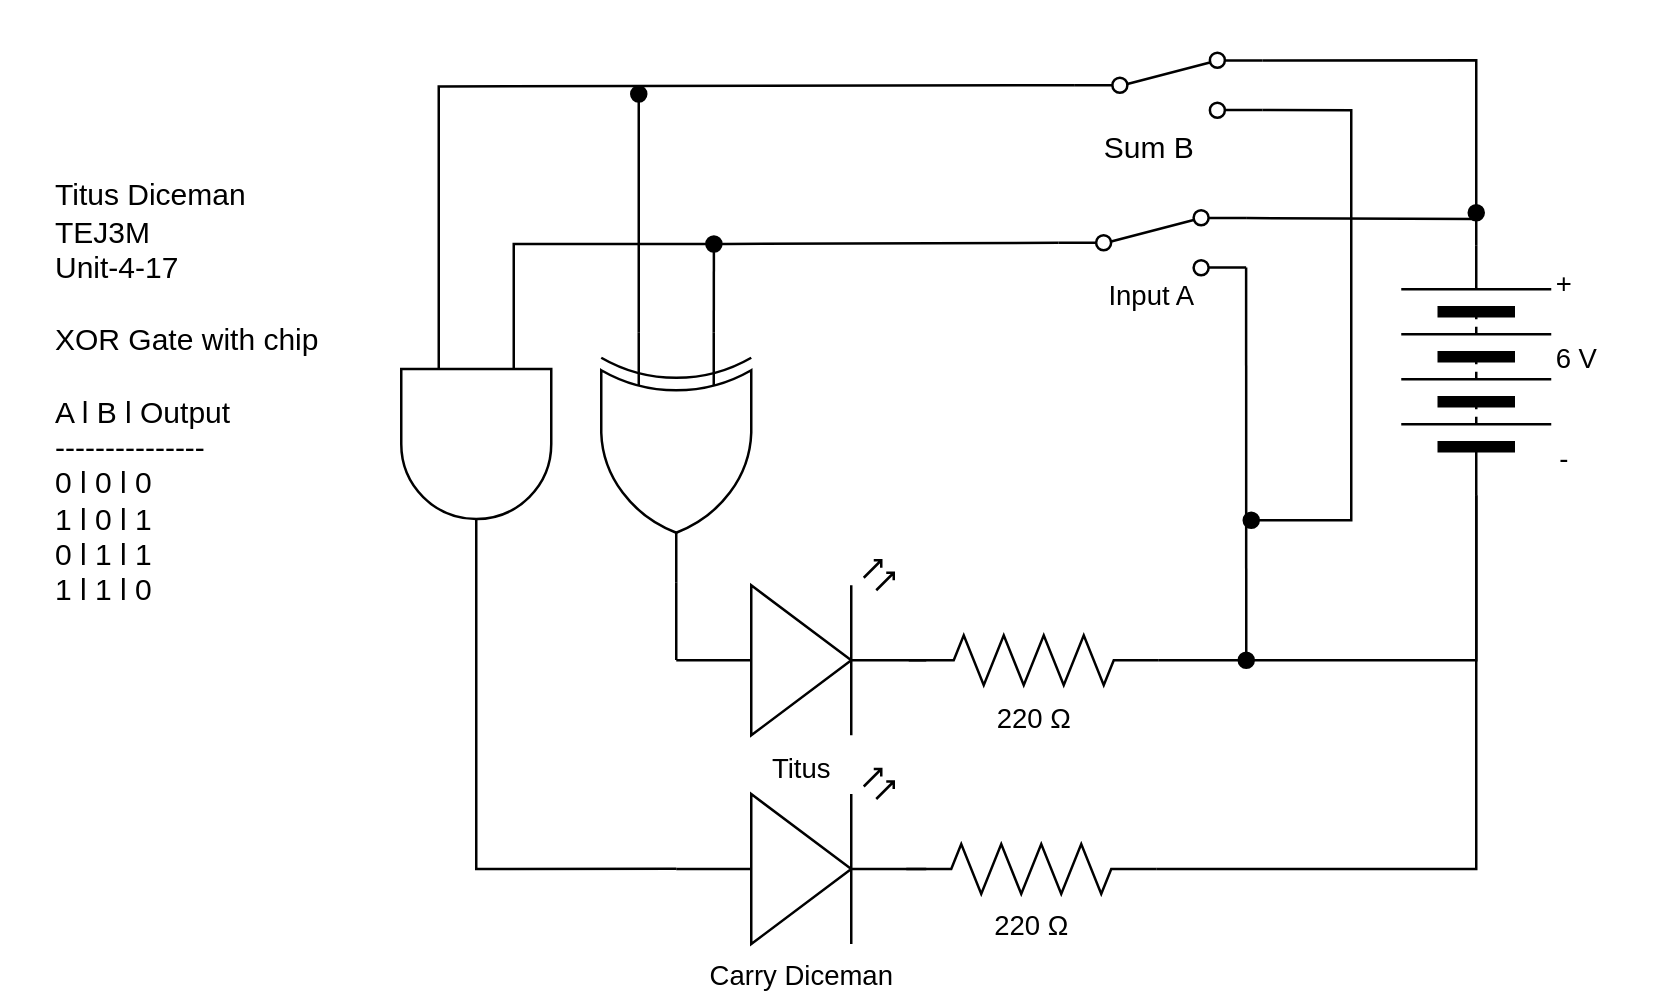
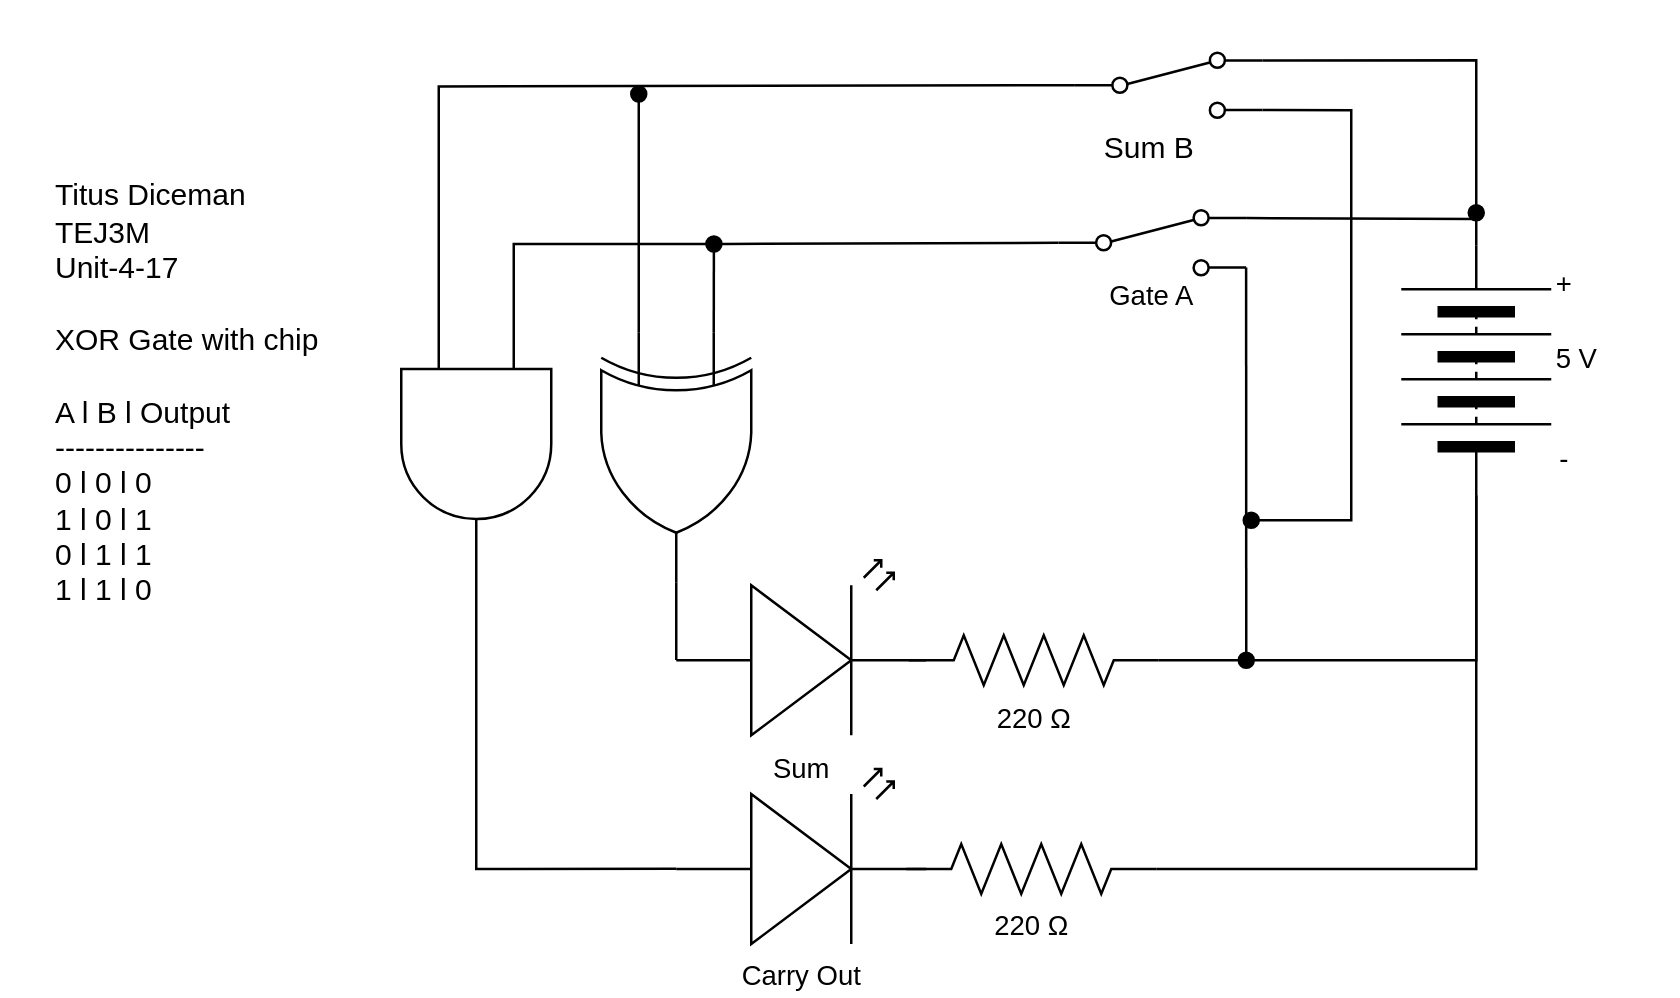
(1153, 296) -> (1153, 296)
(1578, 359) -> (1578, 359)
(803, 770) -> (803, 770)
(803, 978) -> (803, 978)
